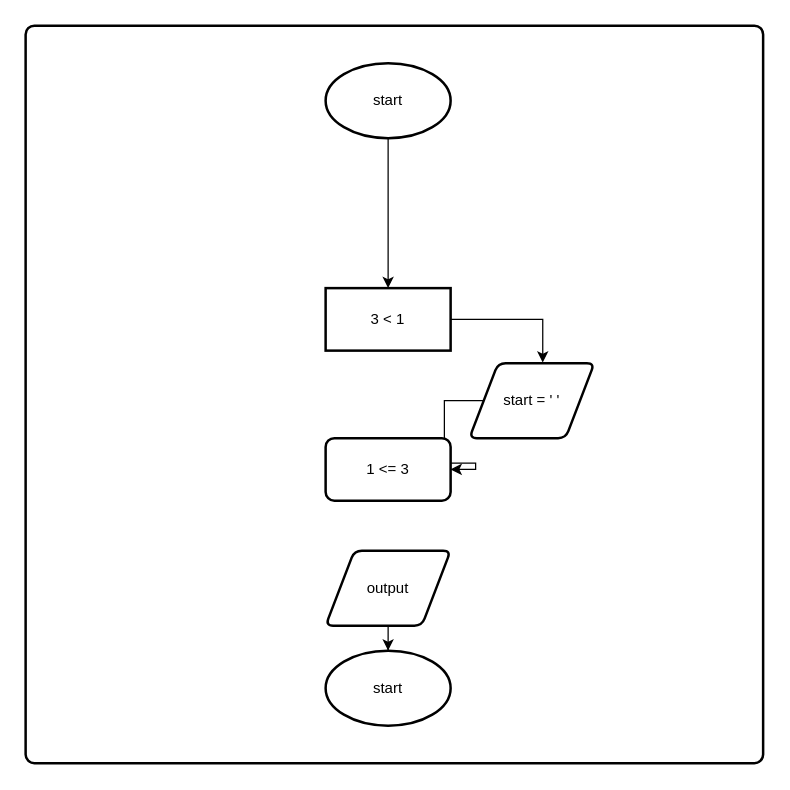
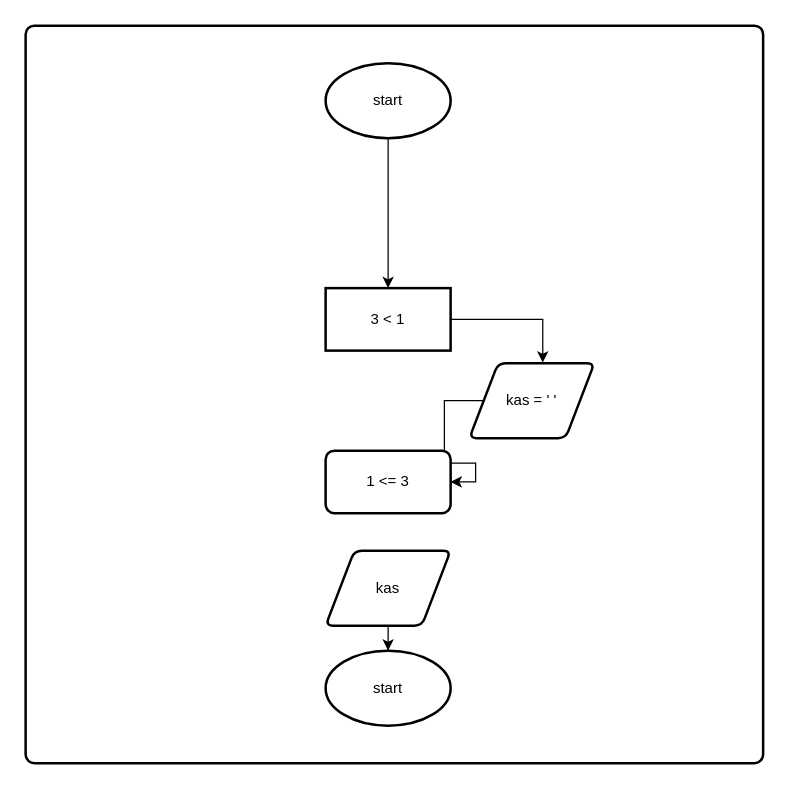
(532, 401) -> (532, 401)
(388, 469) -> (388, 482)
(388, 588) -> (388, 588)
